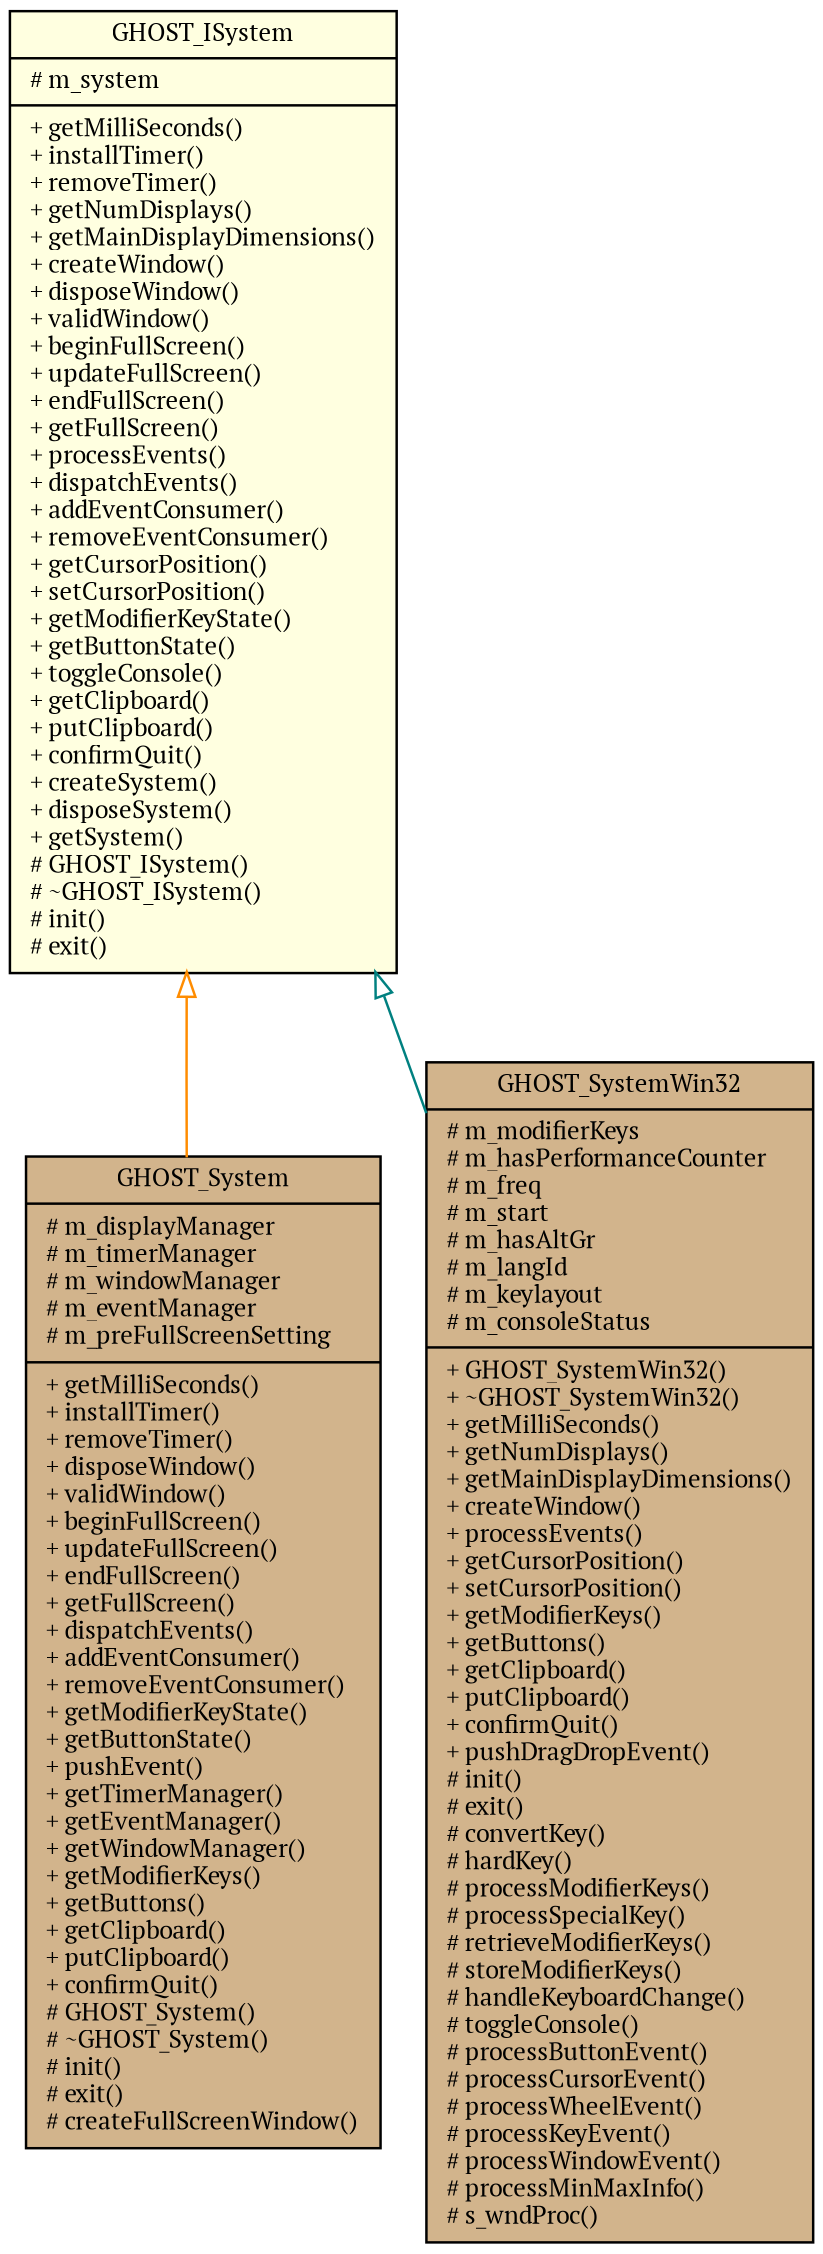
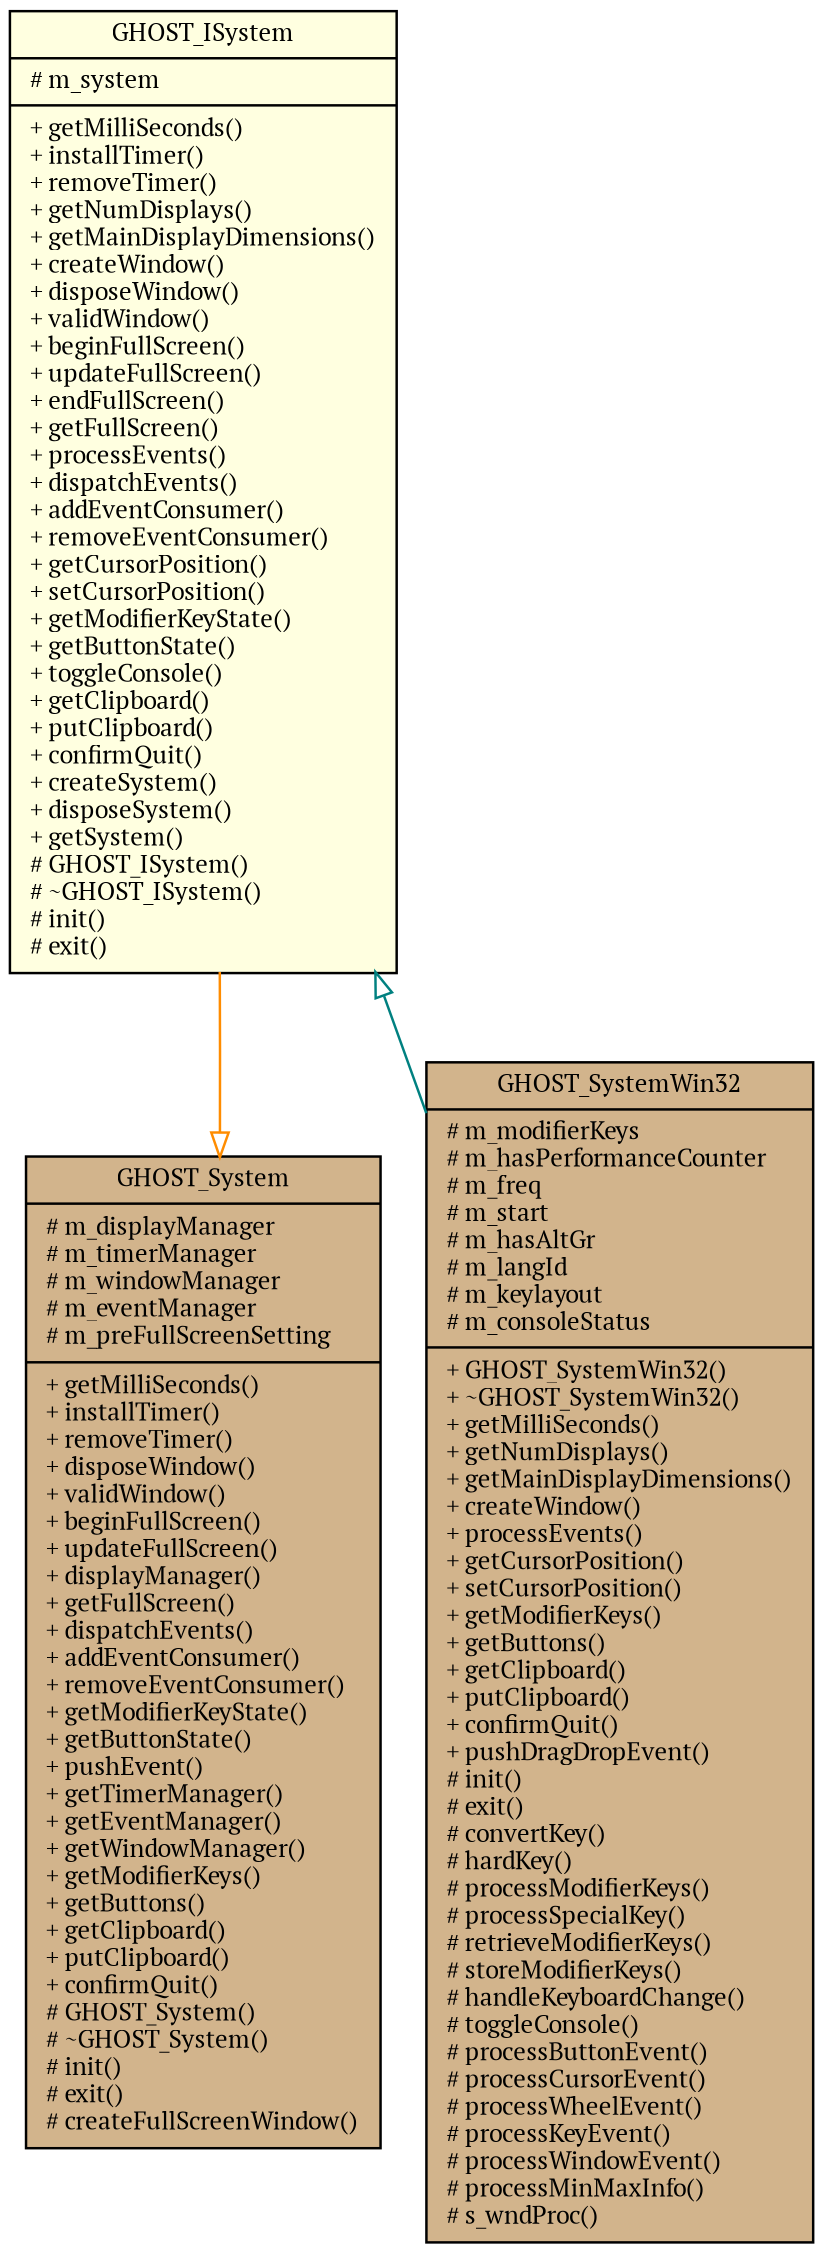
(187, 1077) -> (220, 1052)
(144, 1577) -> (155, 1577)
